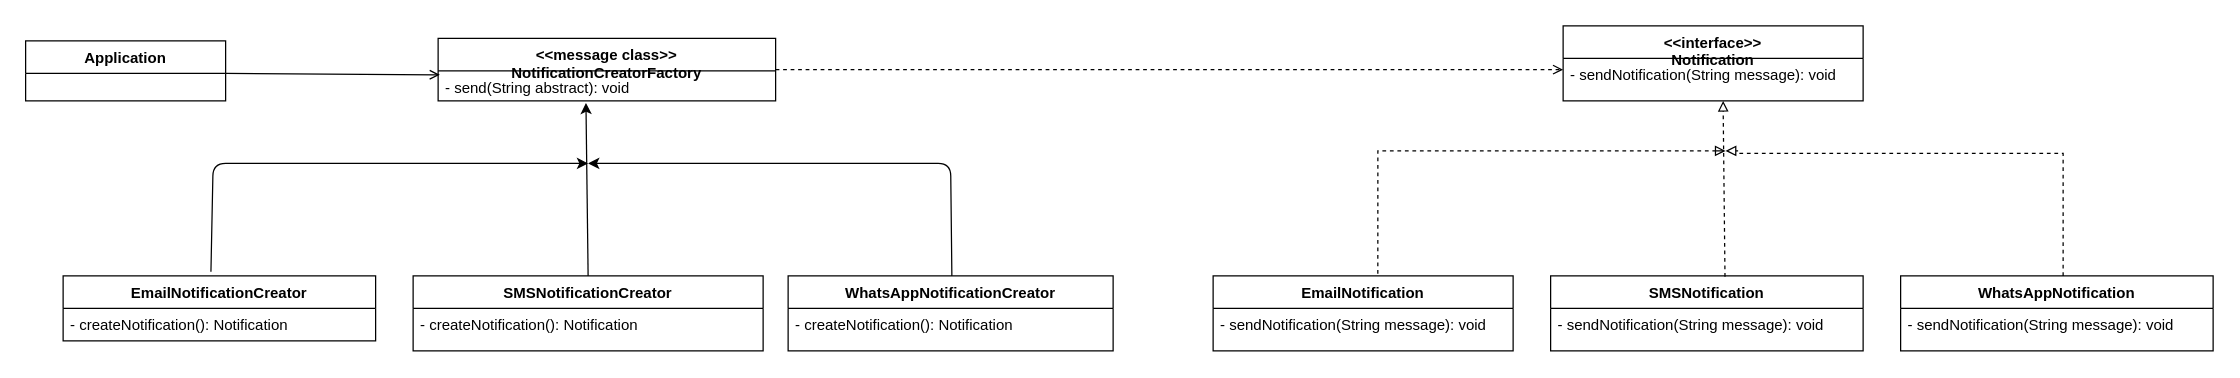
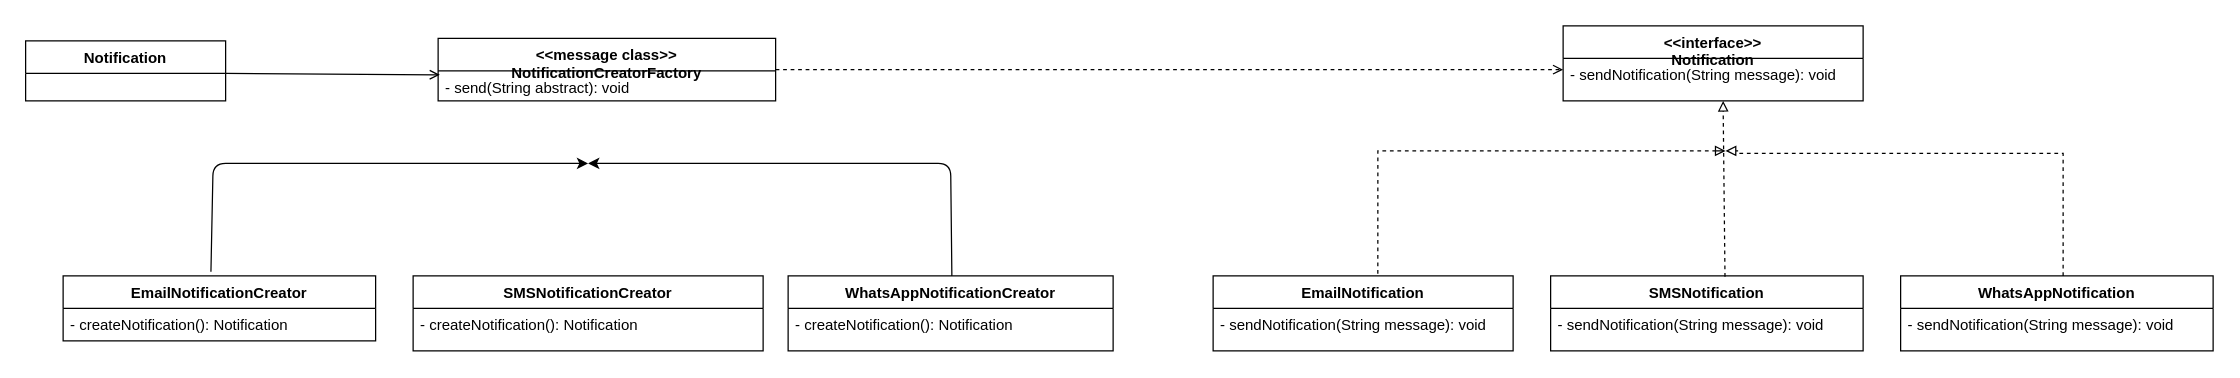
(126, 58) -> (126, 58)
(587, 194) -> none
